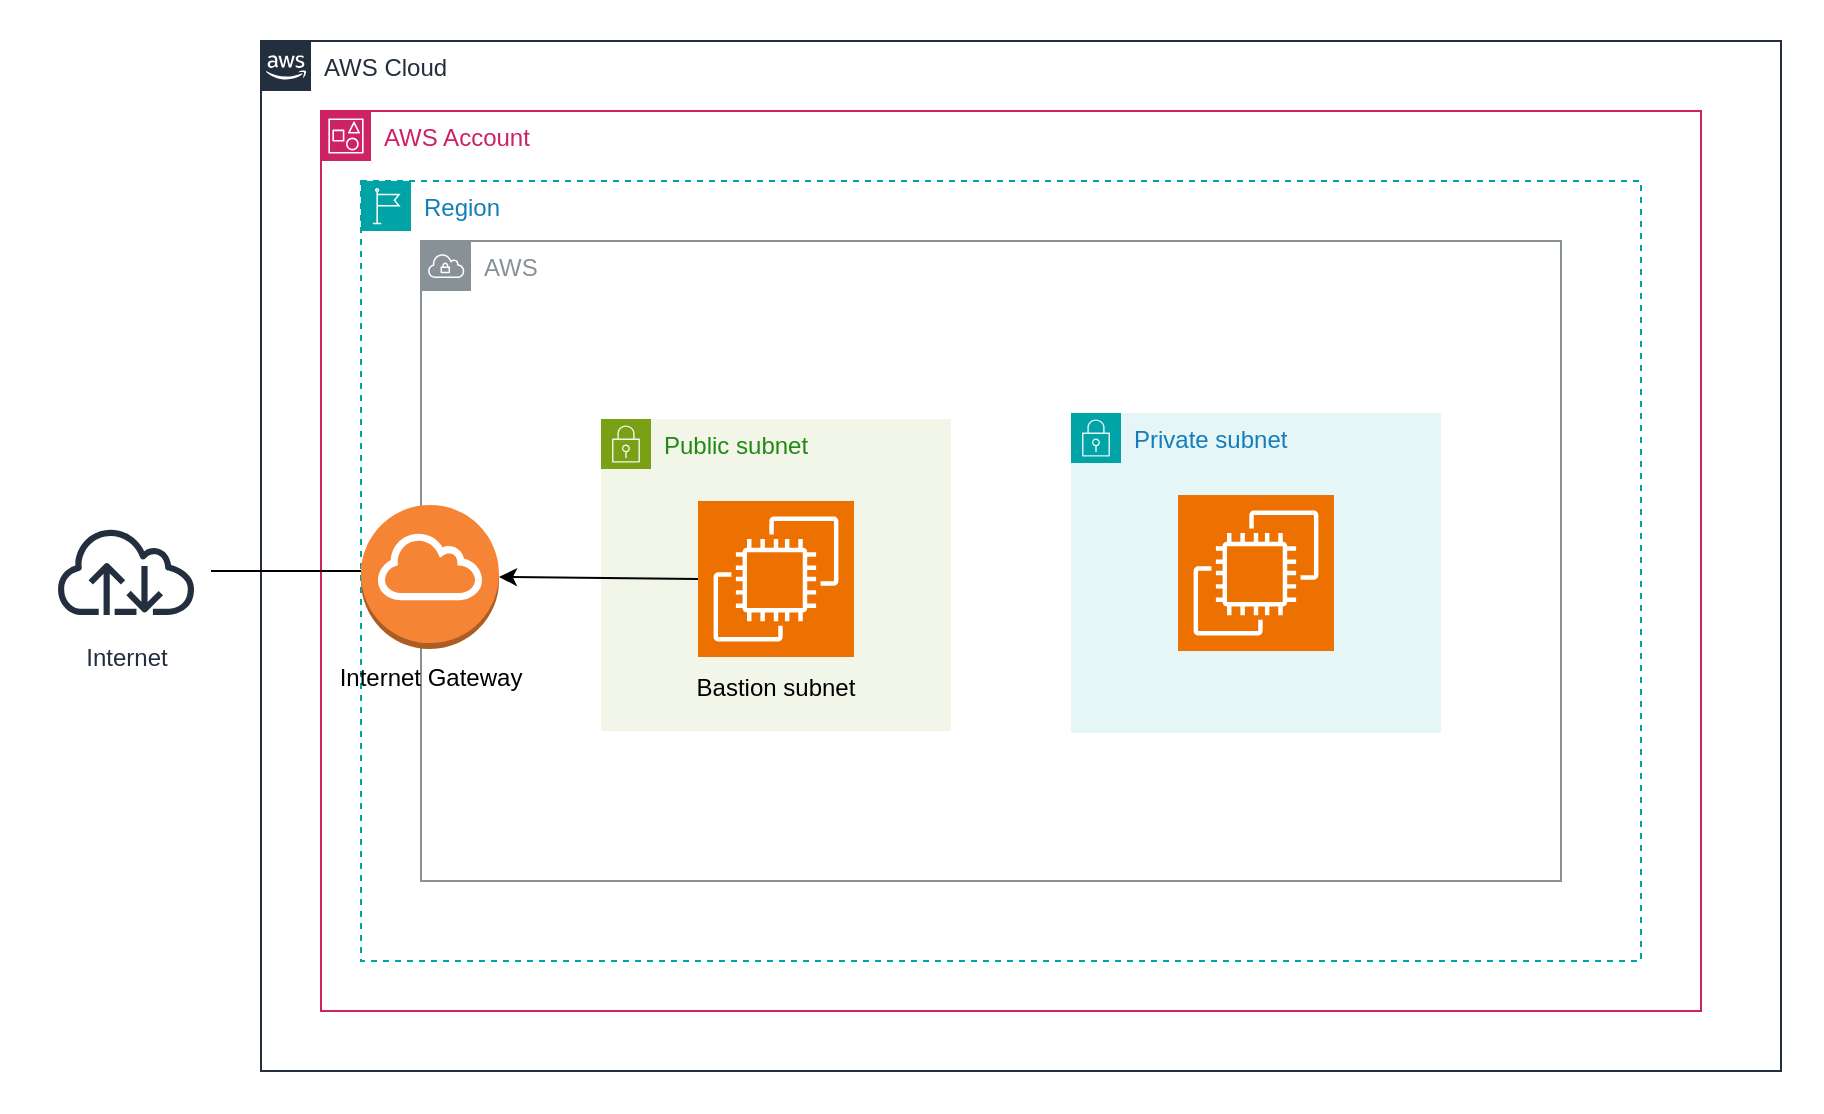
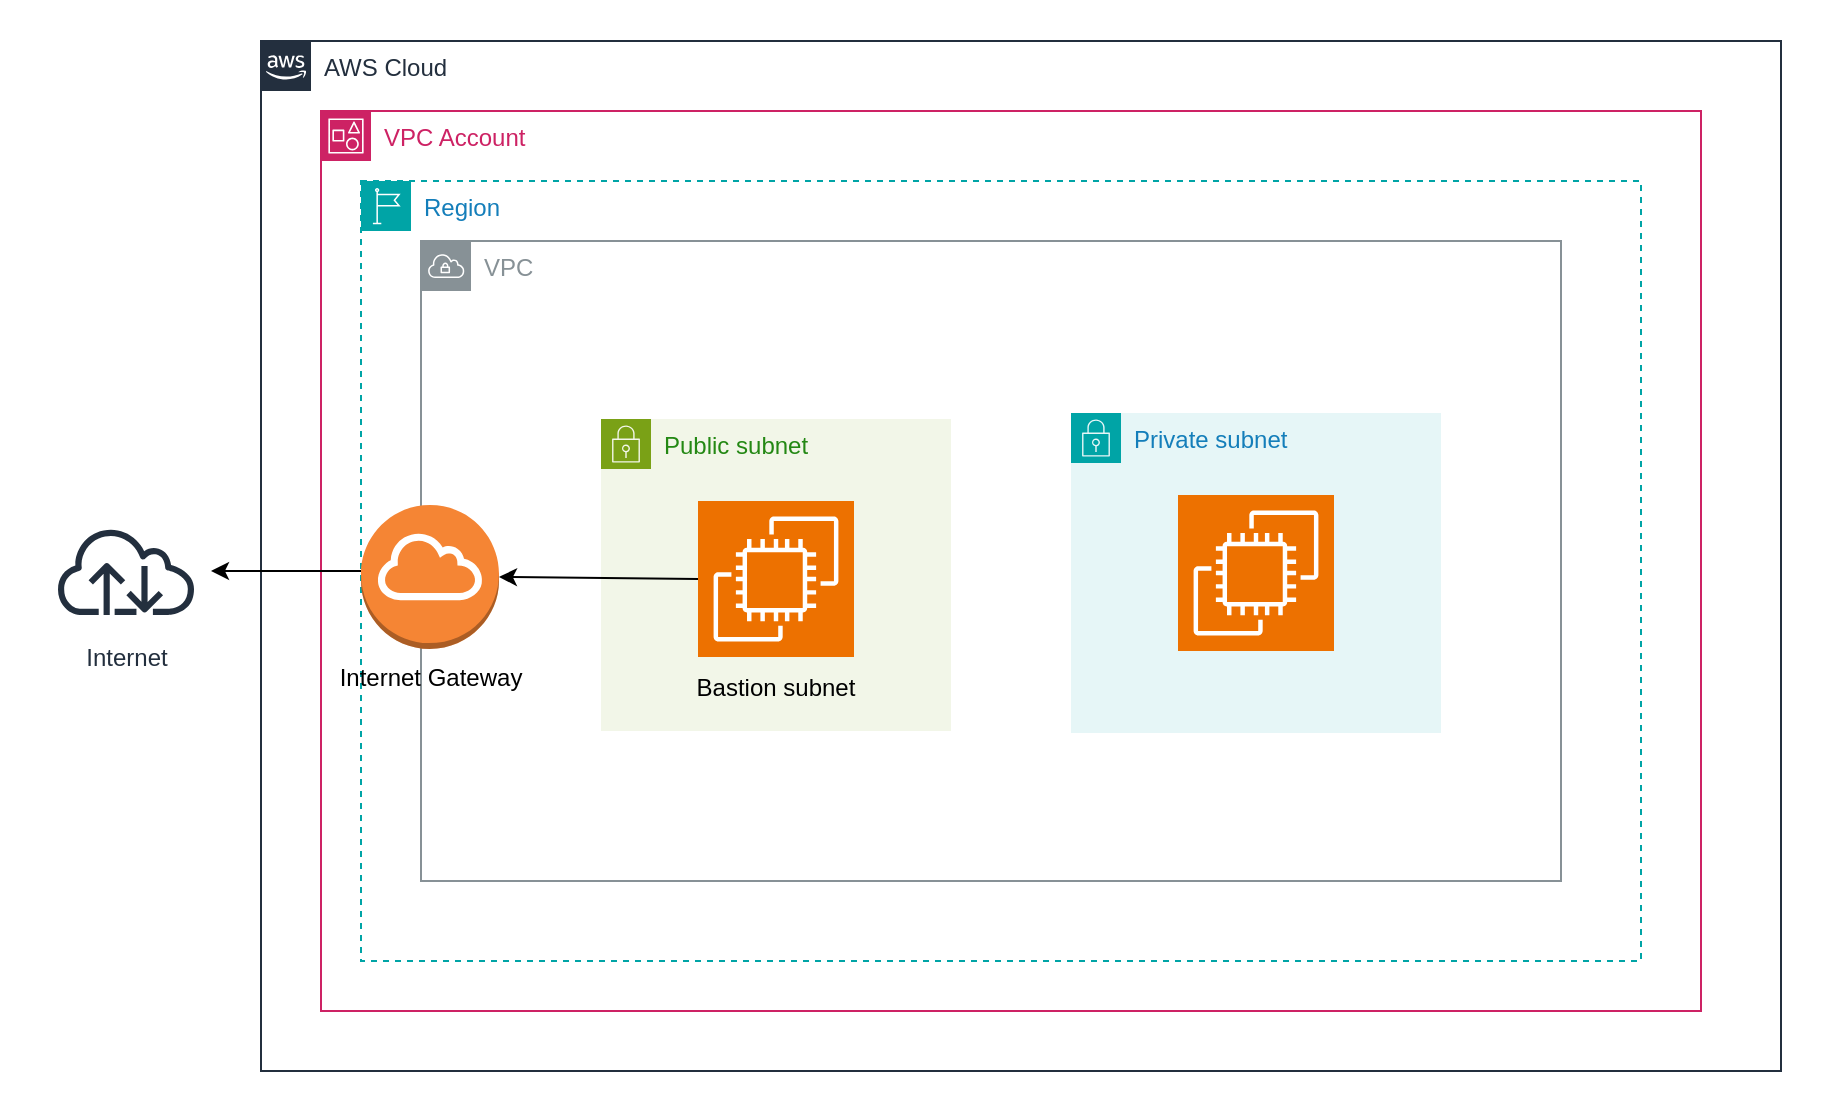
(456, 139) -> (456, 139)
(505, 269) -> (505, 269)
(219, 571) -> (226, 571)
